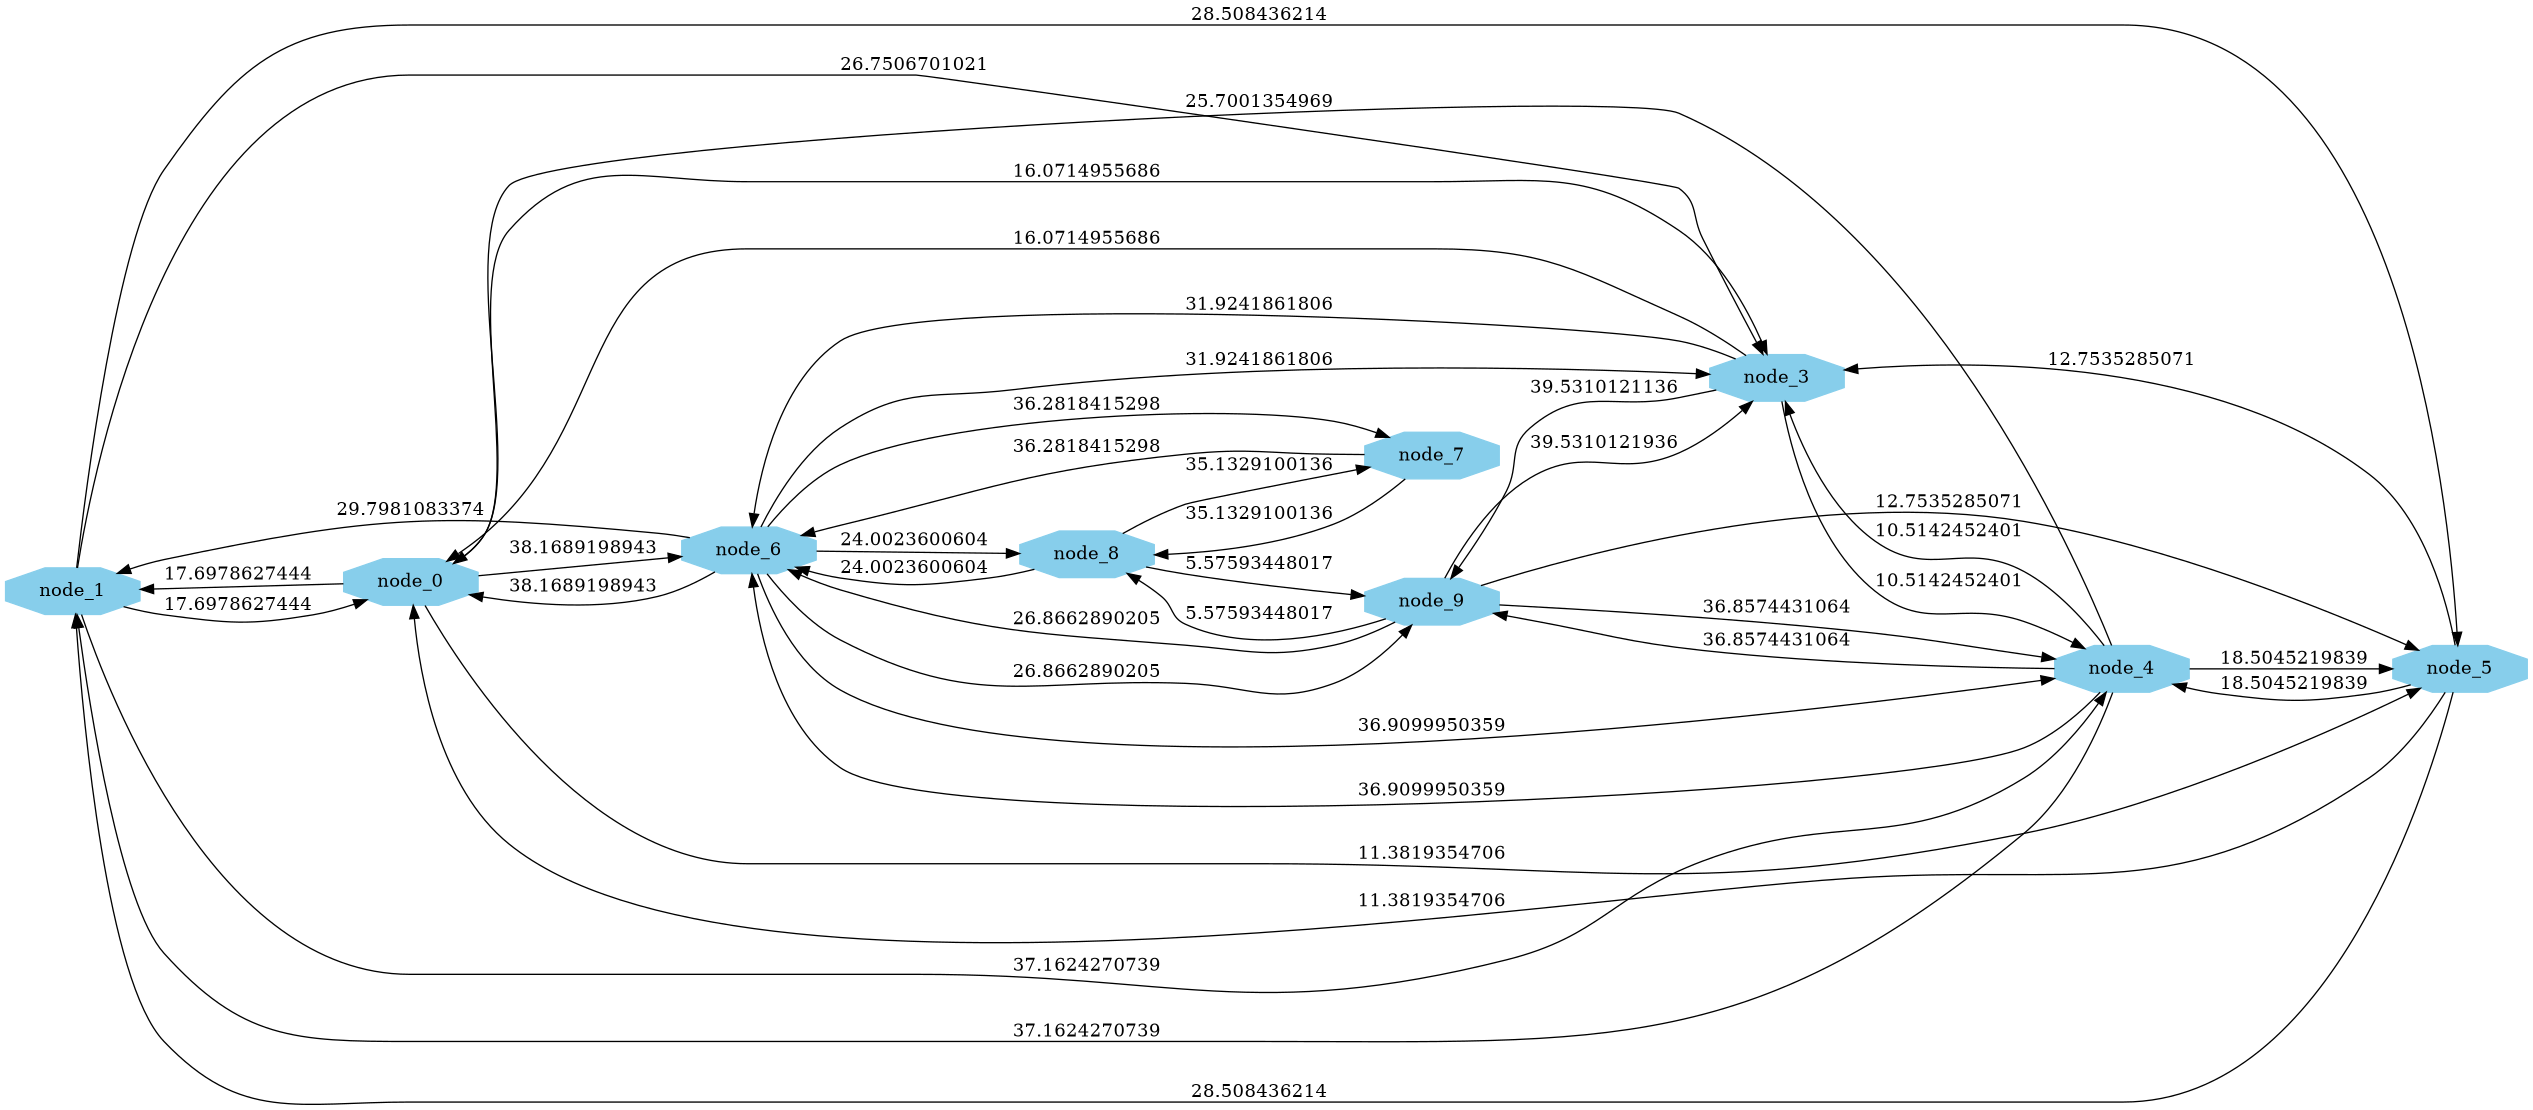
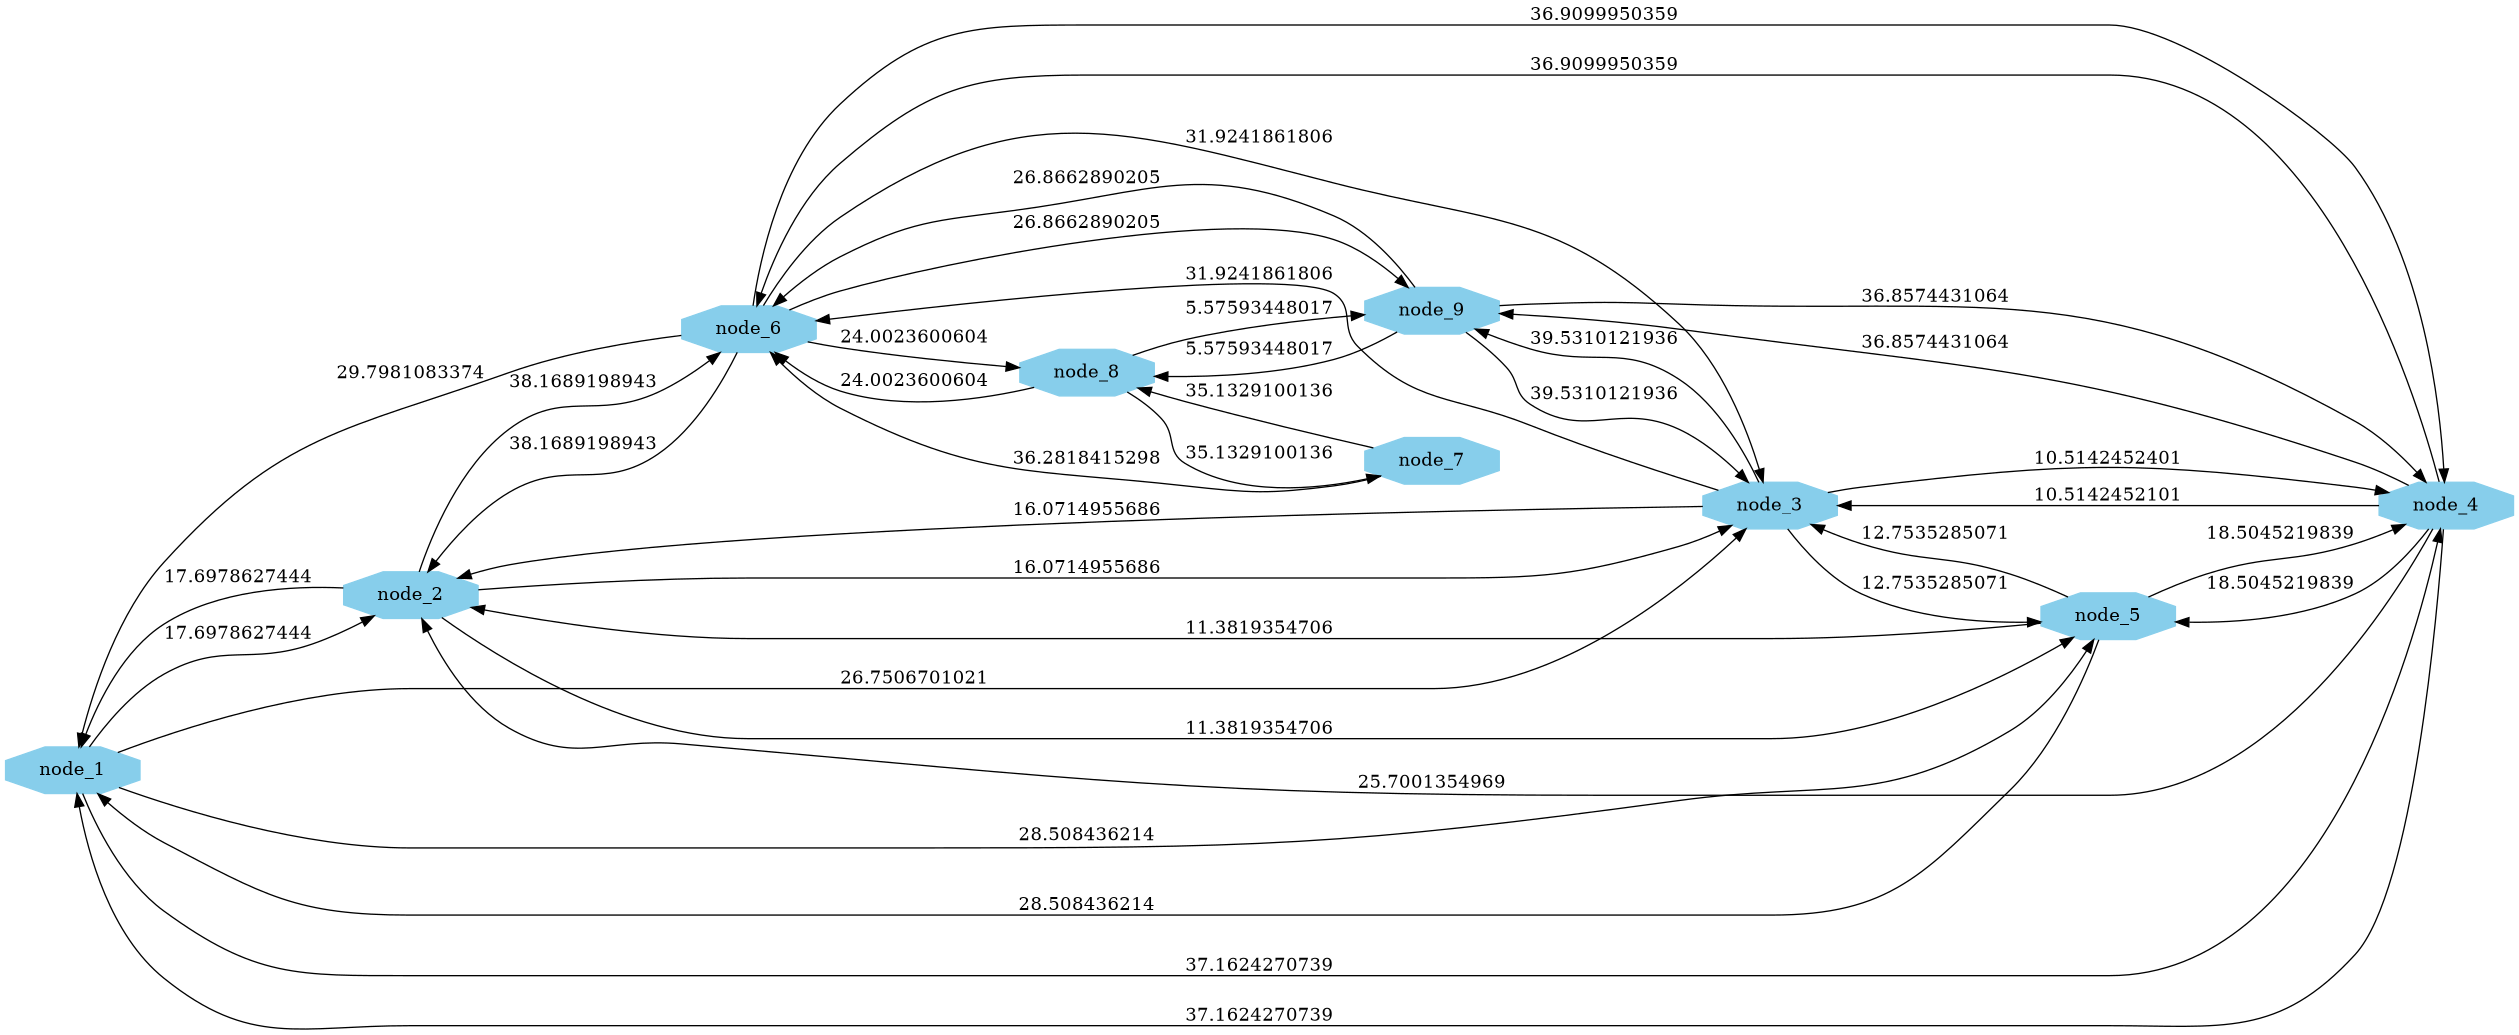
(1604, 388) -> (1604, 339)
(1059, 421) -> none
(1950, 514) -> (1894, 606)
(1949, 531) -> (2108, 496)
(411, 582) -> (411, 595)
